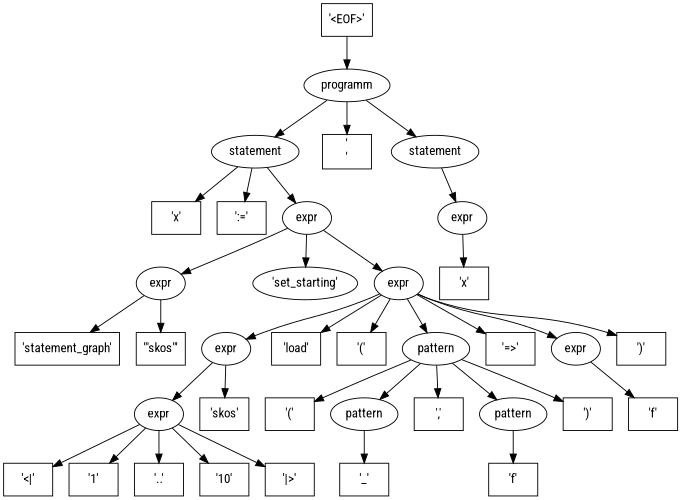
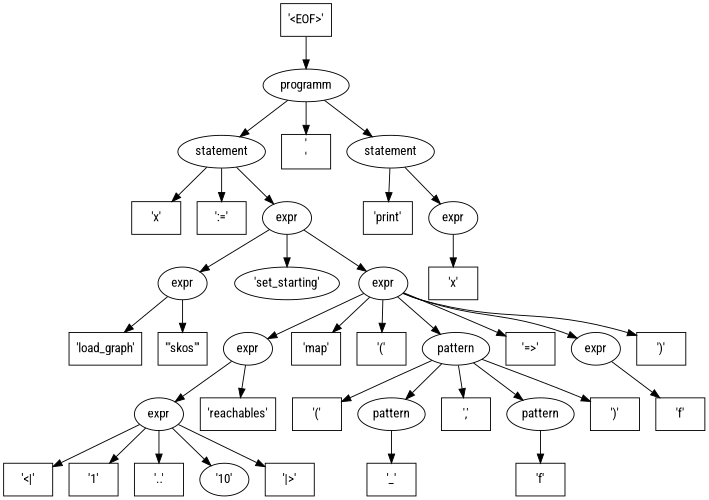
none -> (388, 218)
(67, 349) -> (105, 349)
(296, 349) -> (316, 349)
(224, 414) -> (238, 414)
(224, 480) -> (224, 480)
